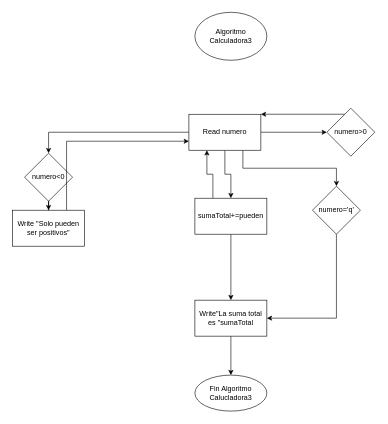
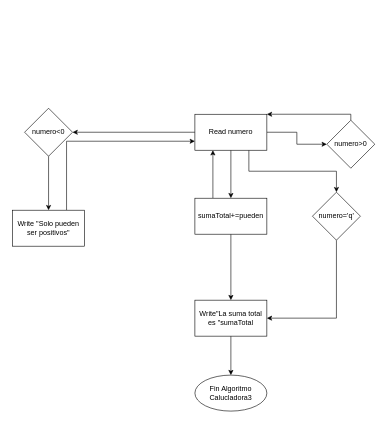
(231, 36) -> none
(225, 132) -> (231, 132)
(351, 132) -> (351, 144)
(48, 177) -> (48, 132)
(336, 210) -> (336, 216)
